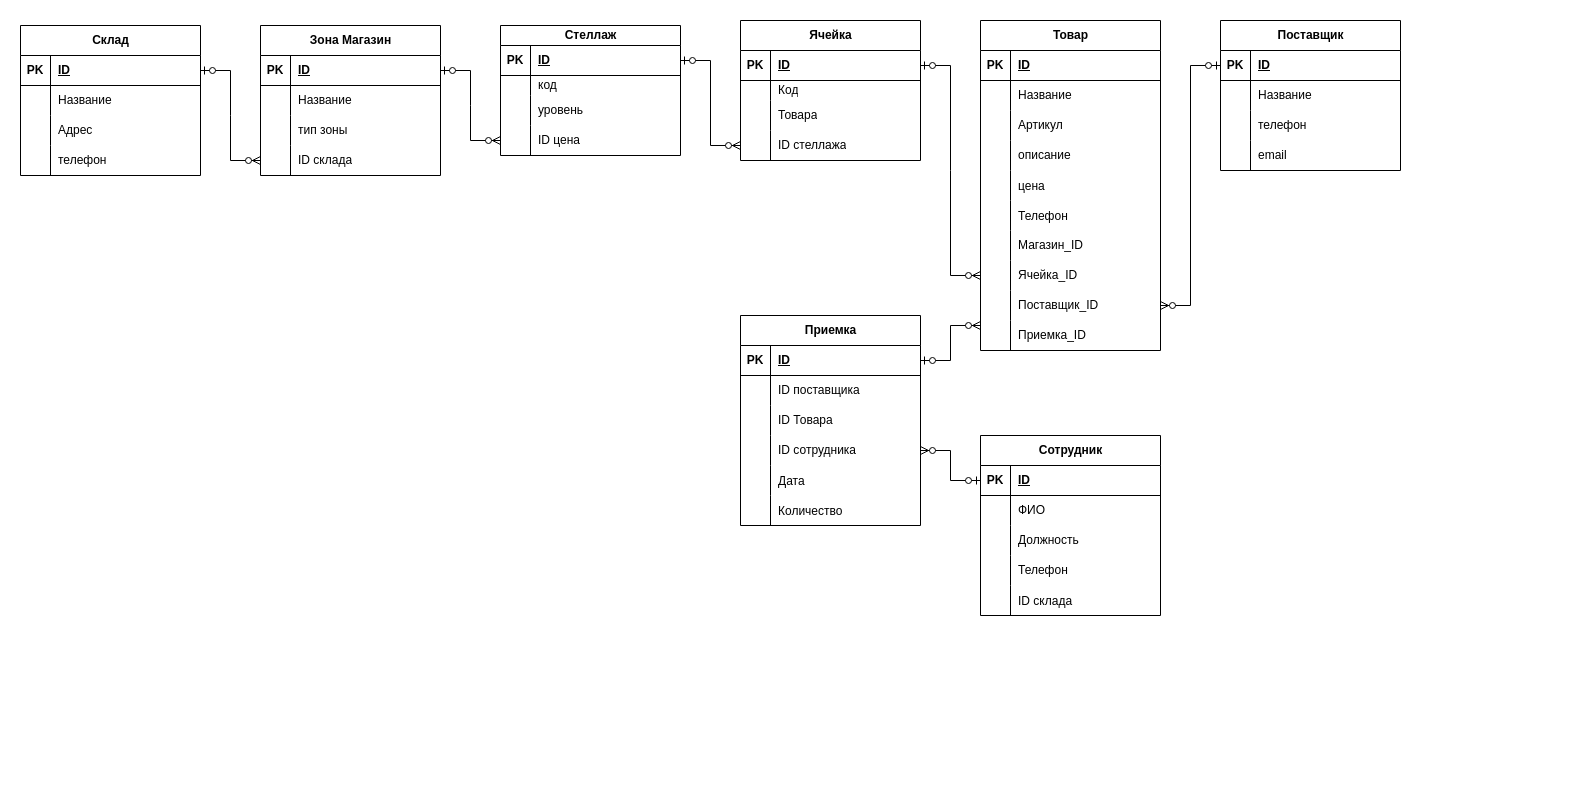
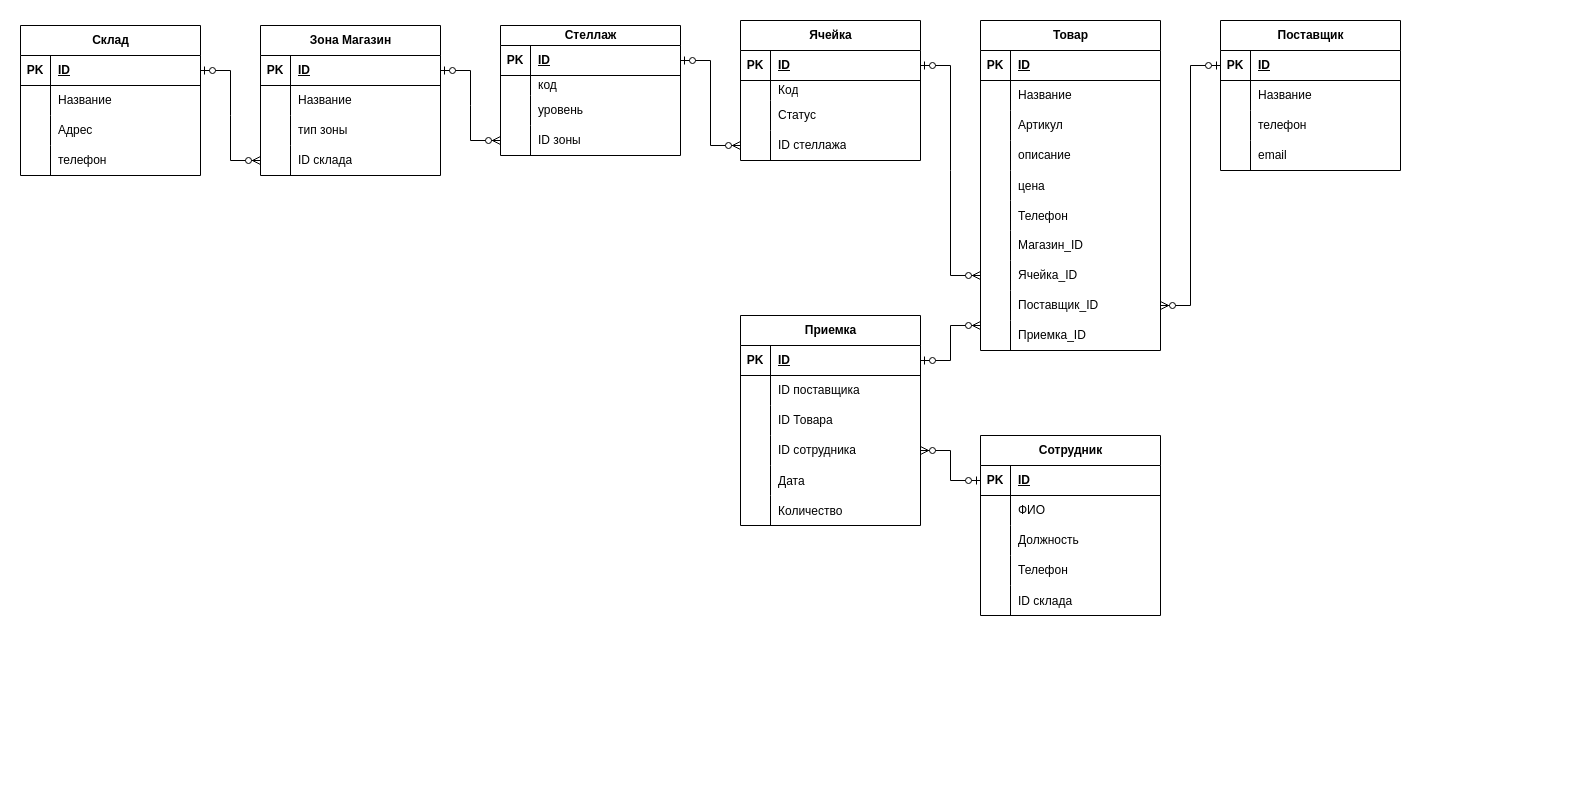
(799, 116) -> (799, 116)
(560, 141) -> (560, 141)
